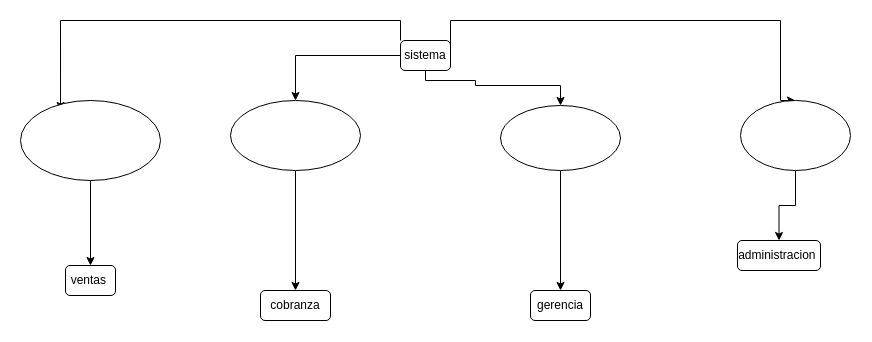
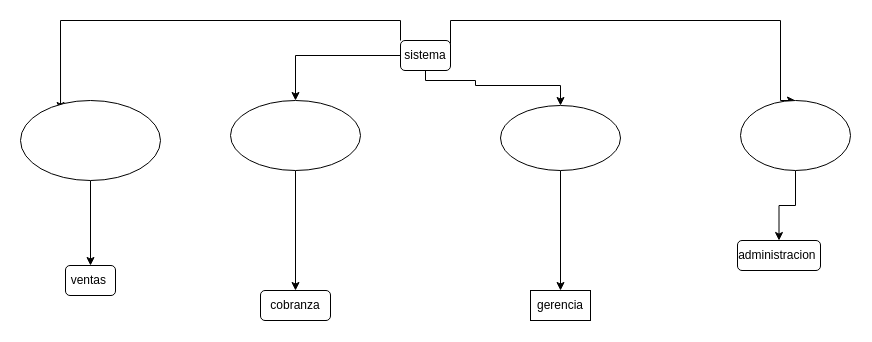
(561, 306) -> (561, 306)
